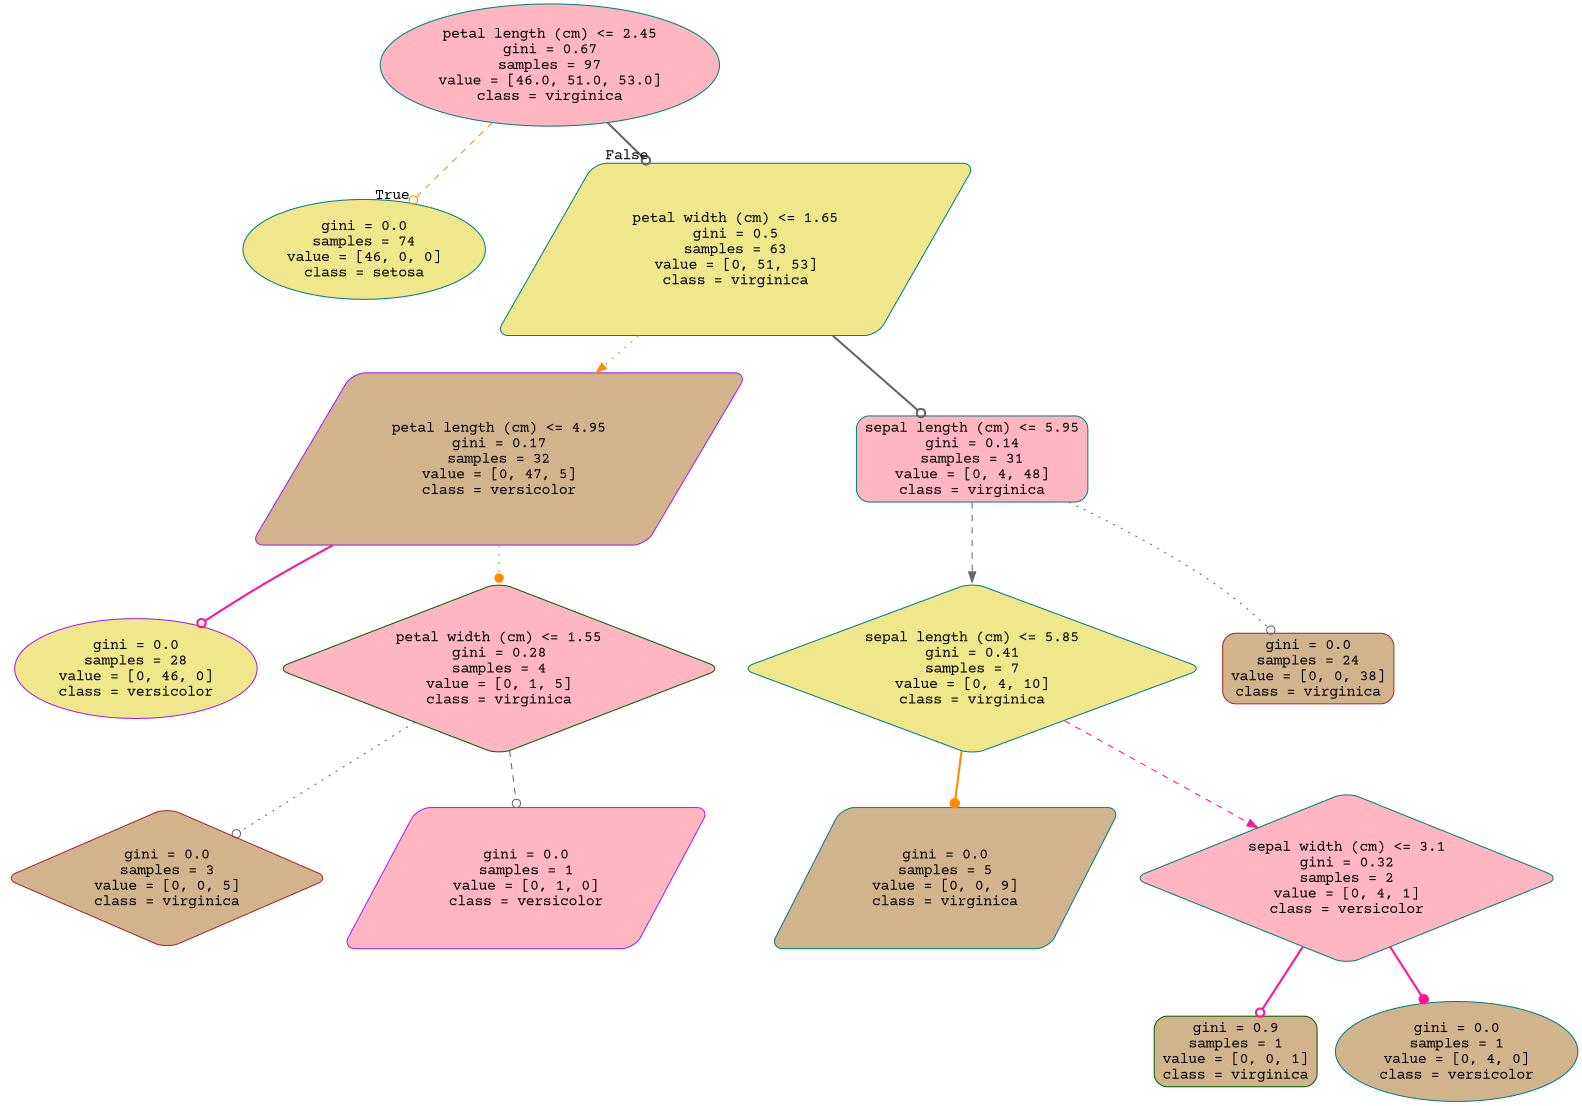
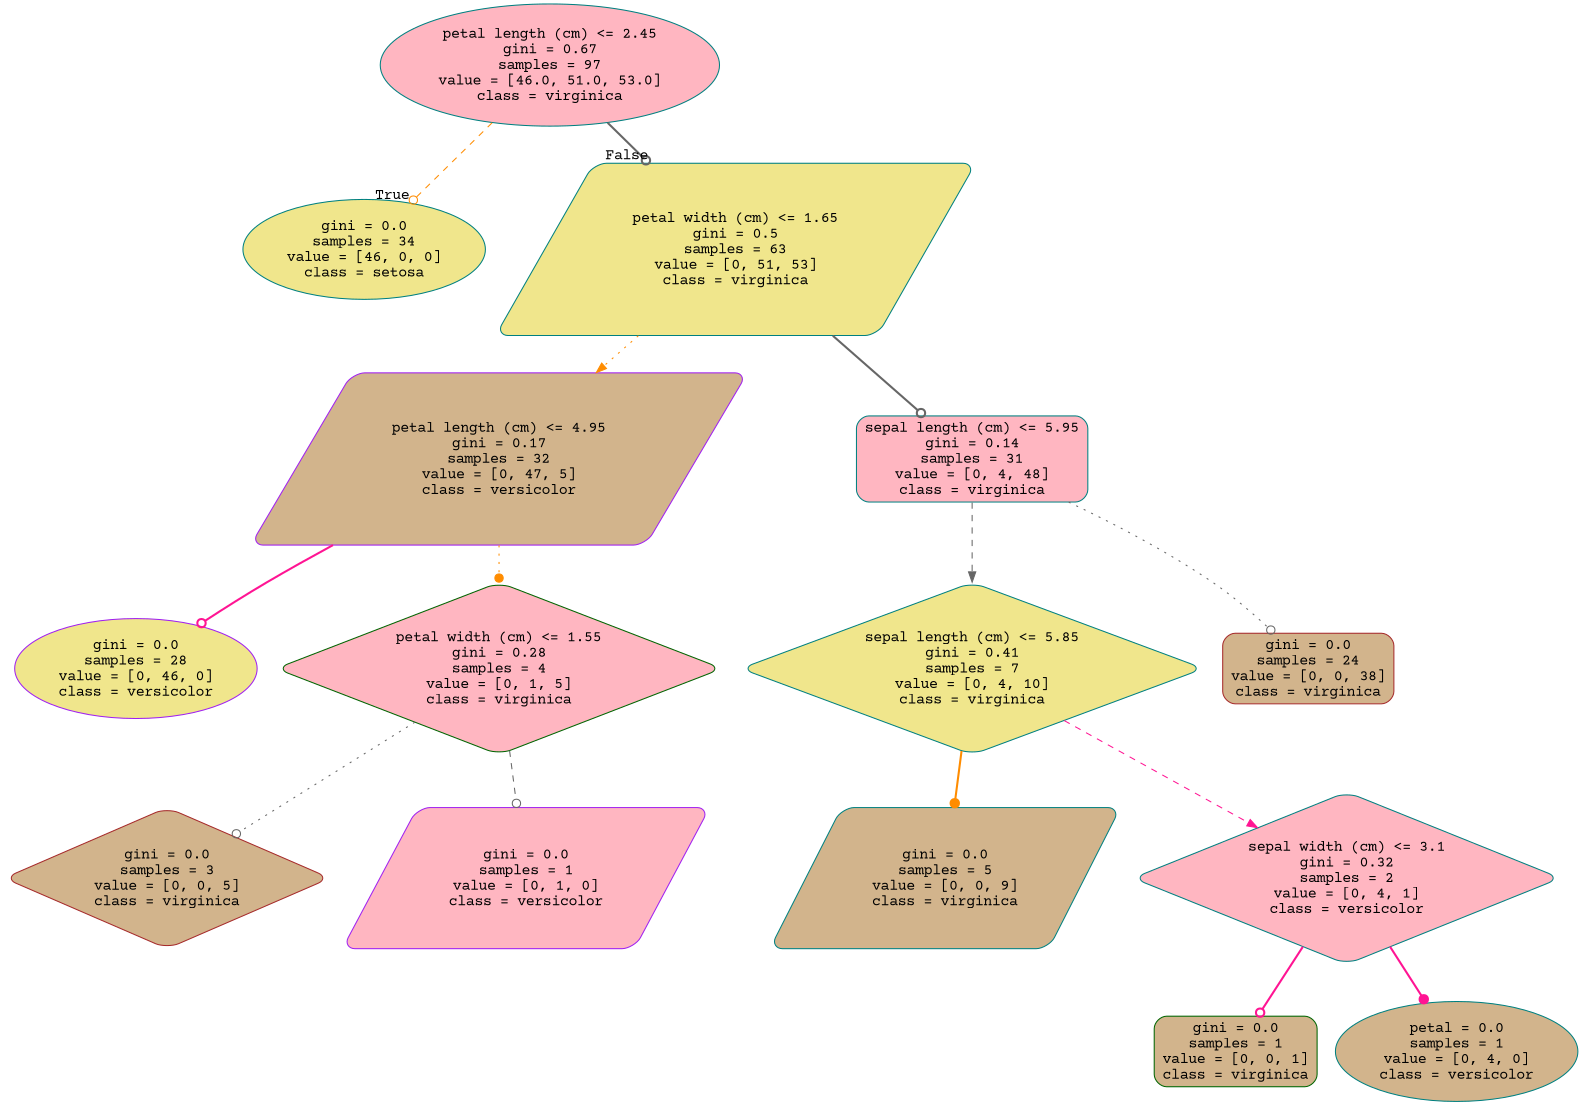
(364, 249) -> (364, 249)
(1236, 1052) -> (1236, 1052)
(1457, 1052) -> (1457, 1052)
